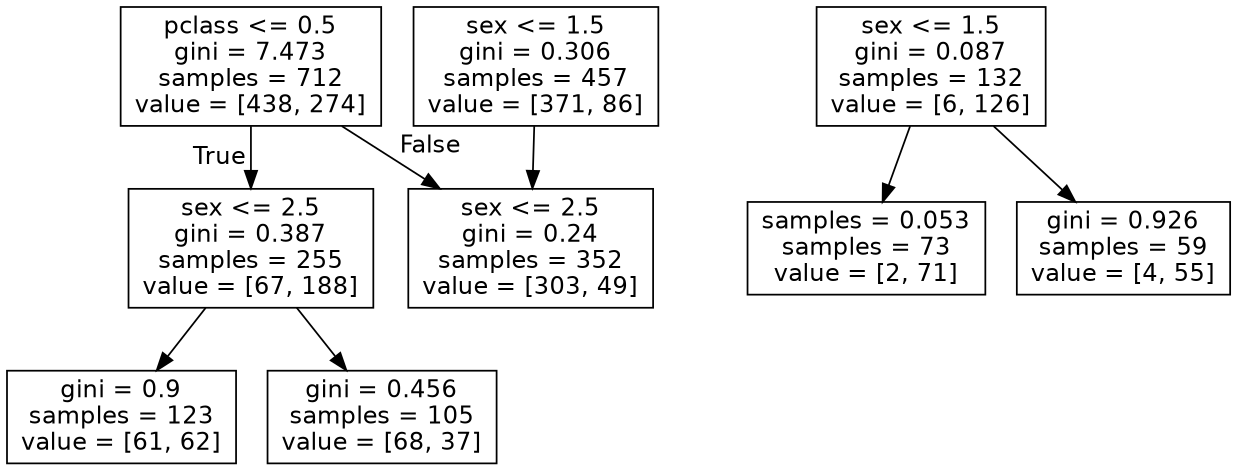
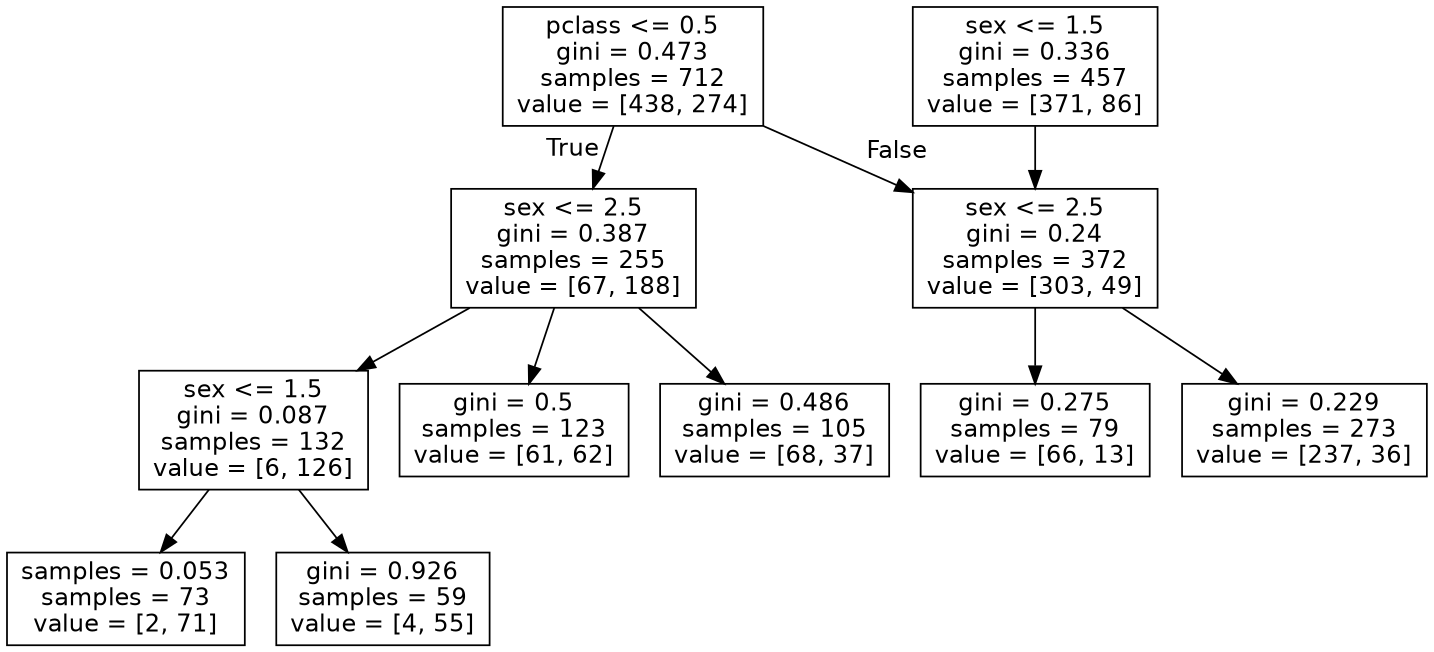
(251, 66) -> (633, 66)
(536, 66) -> (1035, 66)
(531, 248) -> (1035, 248)
none -> (421, 335)
(122, 417) -> (514, 430)
(382, 417) -> (775, 430)
none -> (1035, 430)
none -> (1304, 430)
